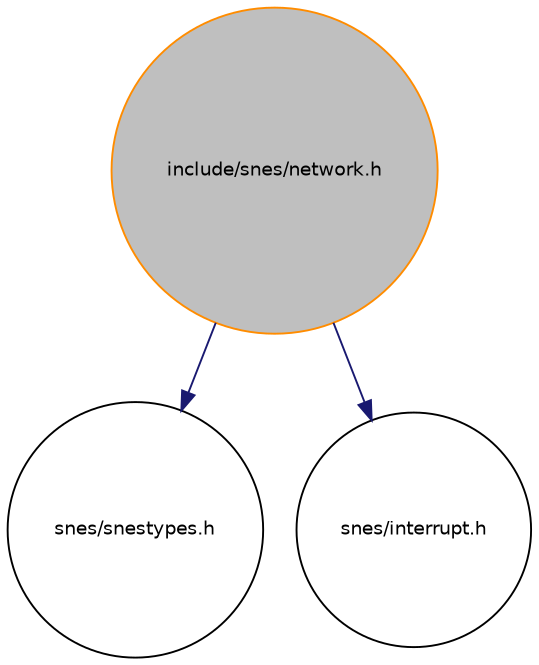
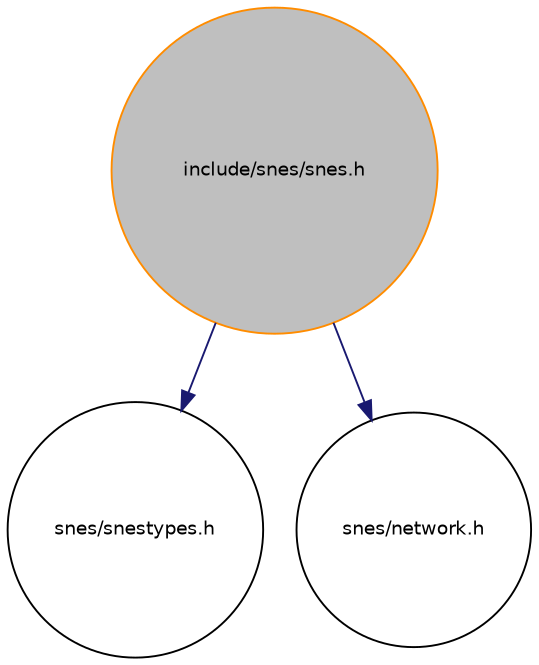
(275, 171) -> (275, 171)
(414, 530) -> (414, 530)
